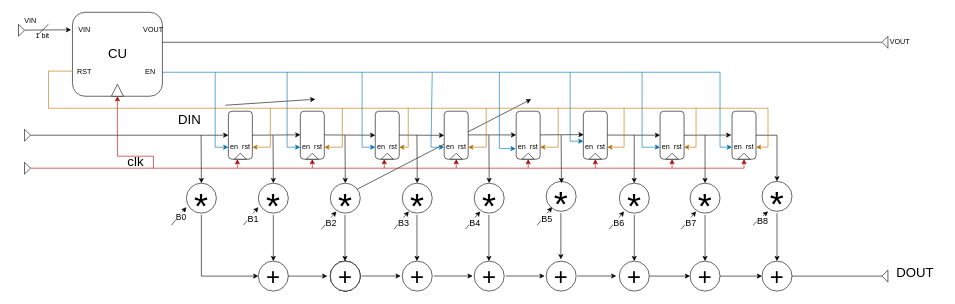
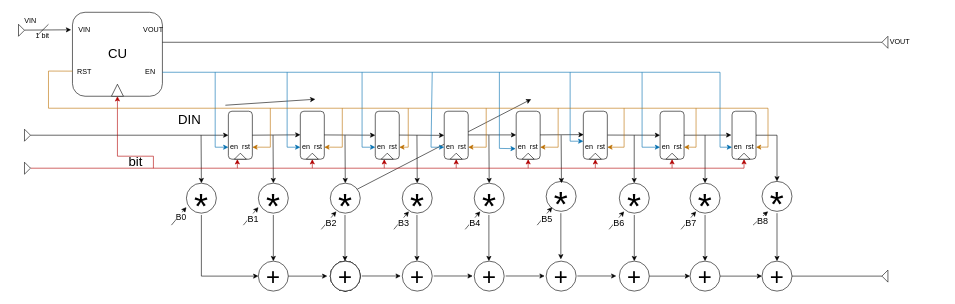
(136, 162) -> (136, 162)
(915, 273) -> none
